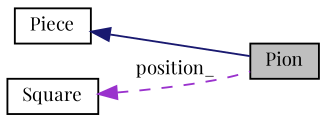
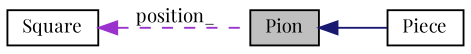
(180, 45) -> (362, 28)
